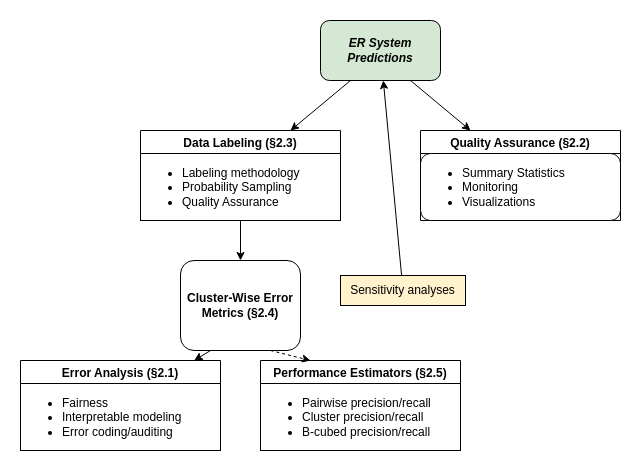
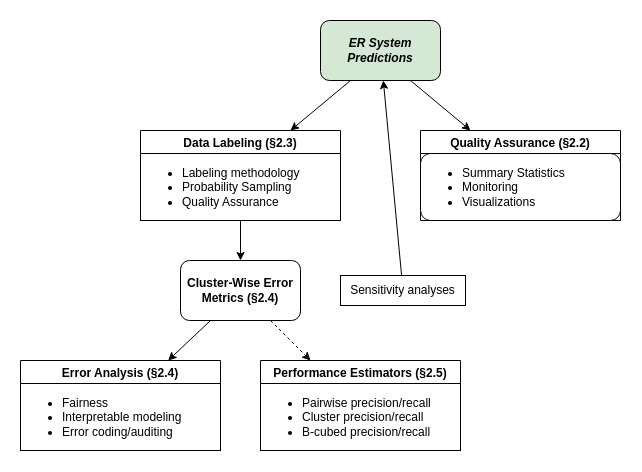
(403, 291) -> (403, 291)
(241, 306) -> (241, 291)
(120, 373) -> (120, 373)
